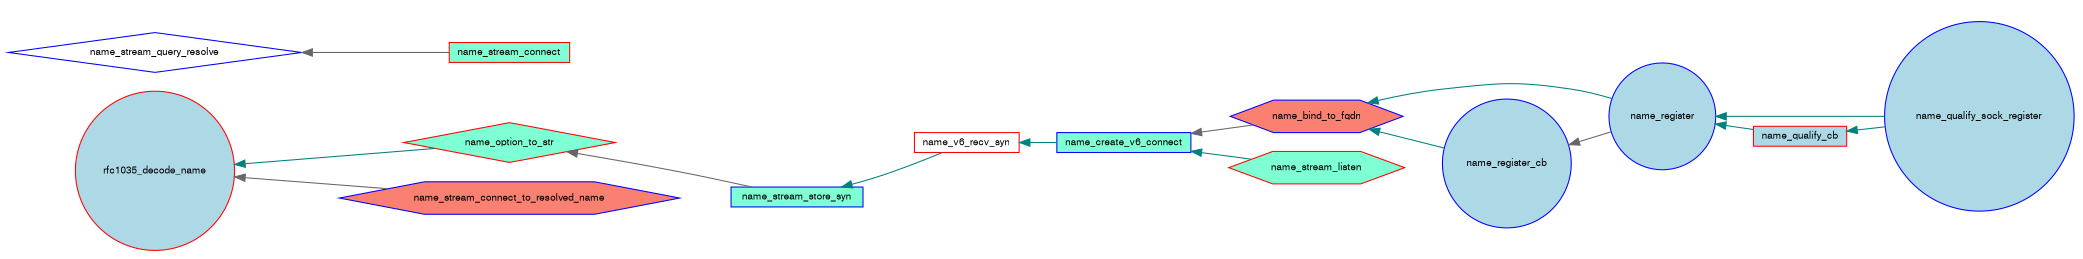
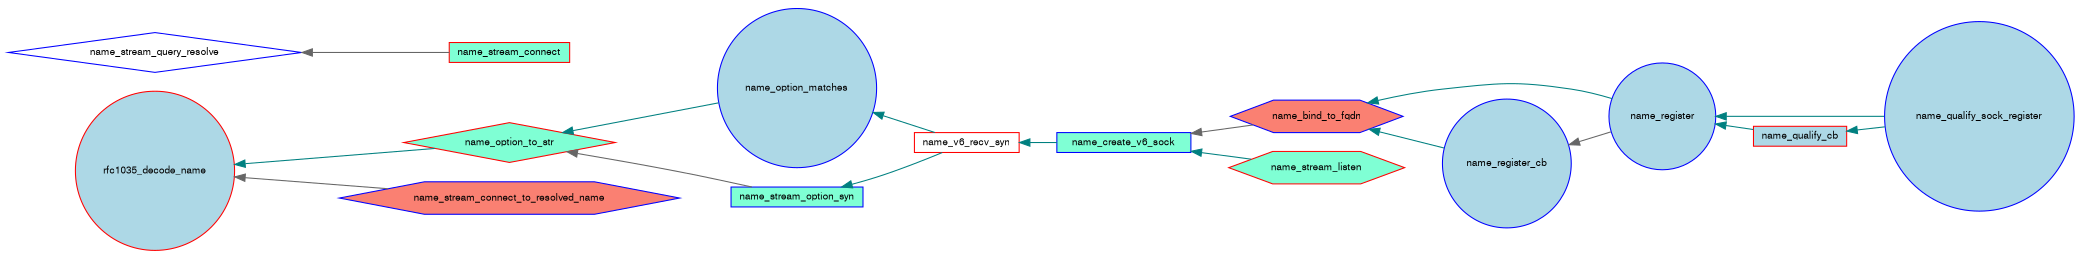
none -> (797, 88)
(1124, 143) -> (1124, 143)
(797, 197) -> (797, 197)
